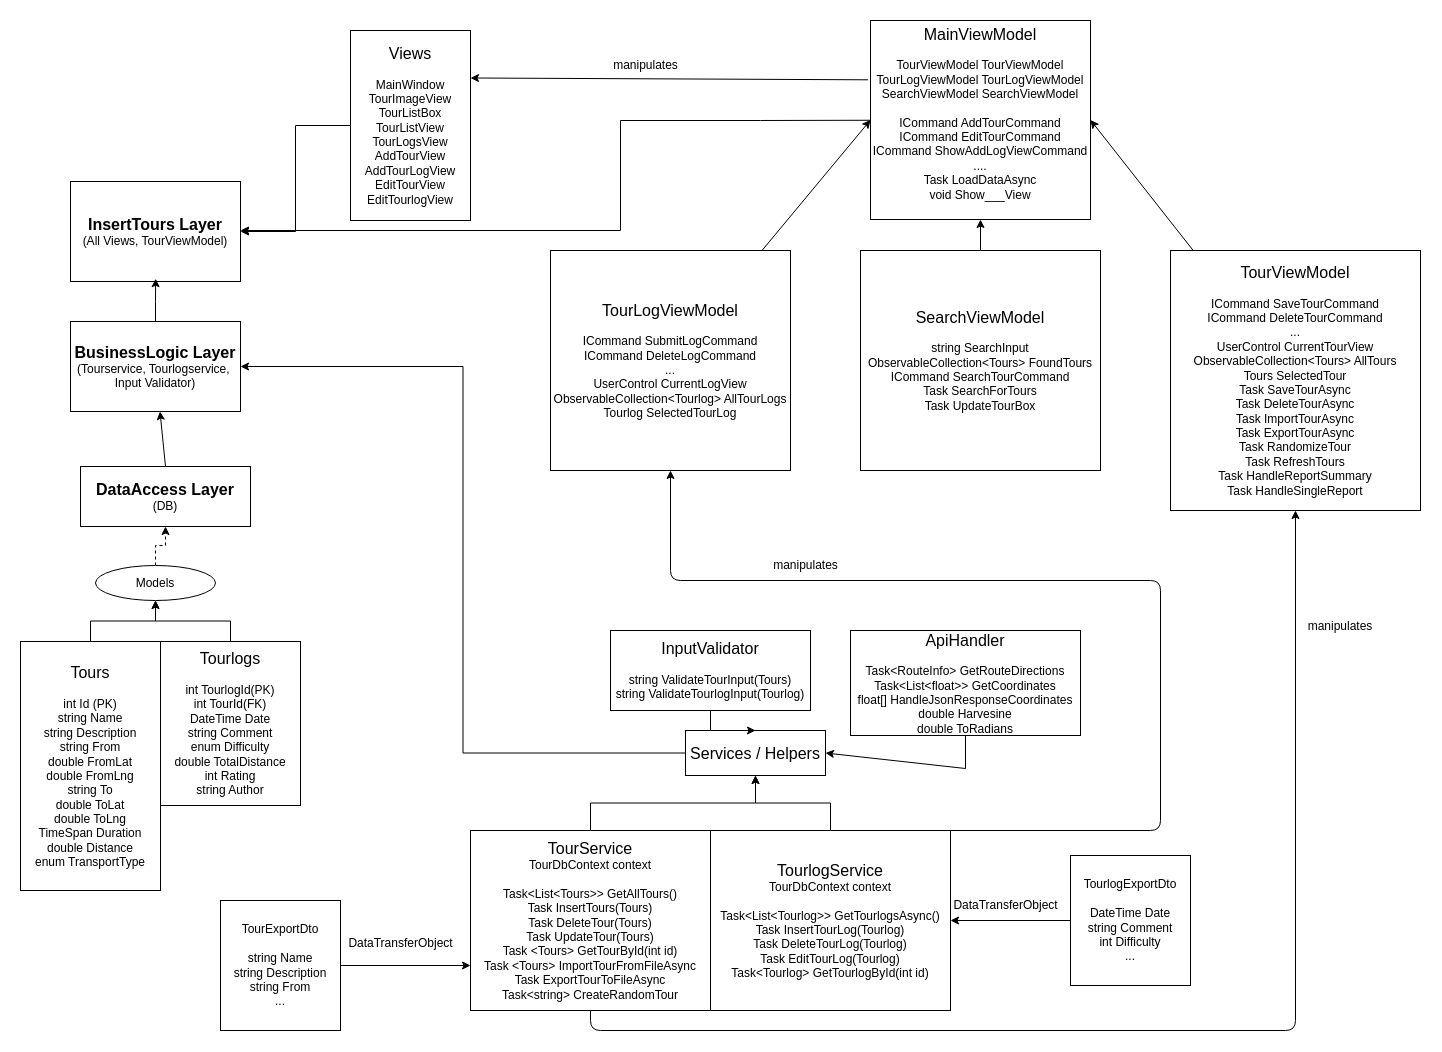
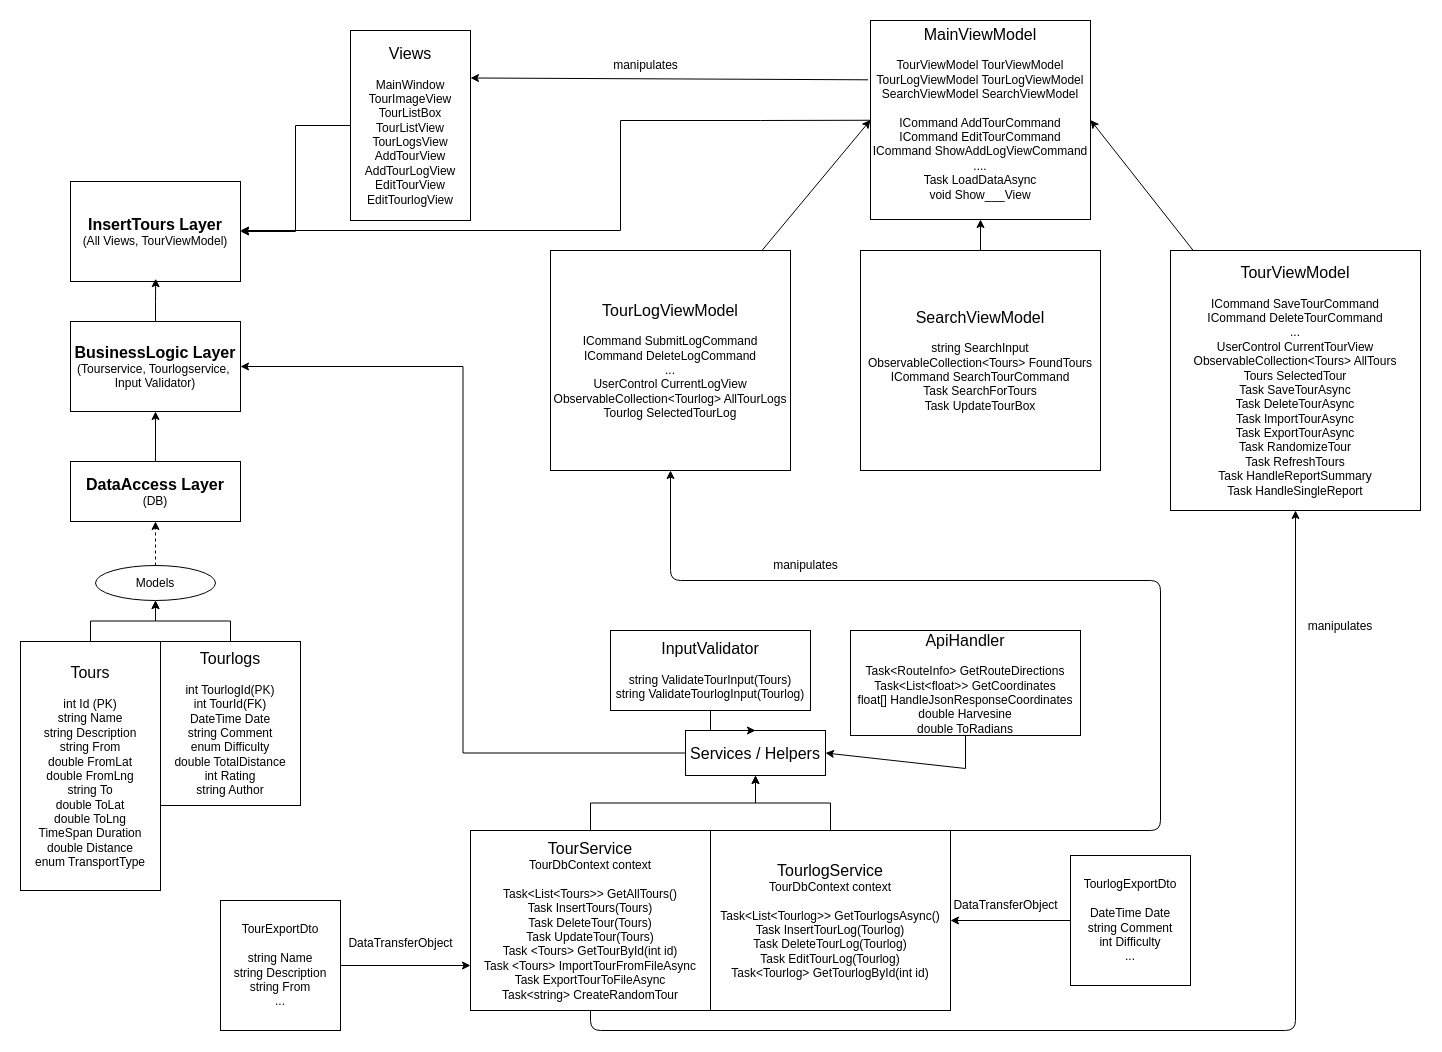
(166, 497) -> (156, 492)
